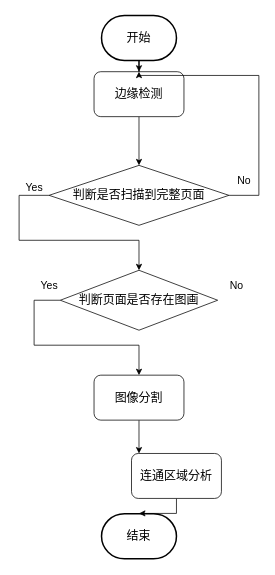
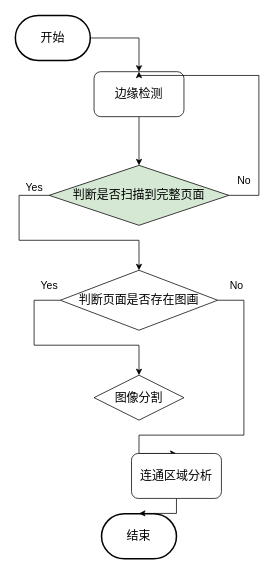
(139, 38) -> (53, 38)
(139, 195) -> (139, 195)
none -> (232, 300)
(139, 398) -> (139, 398)
(139, 427) -> none
